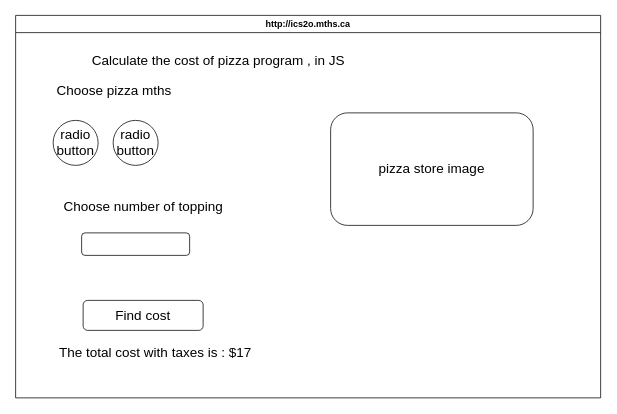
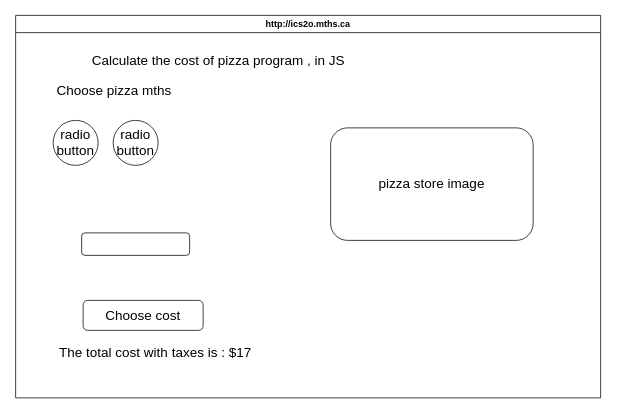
(432, 169) -> (432, 184)
(143, 207) -> none
(143, 315) -> (143, 315)
